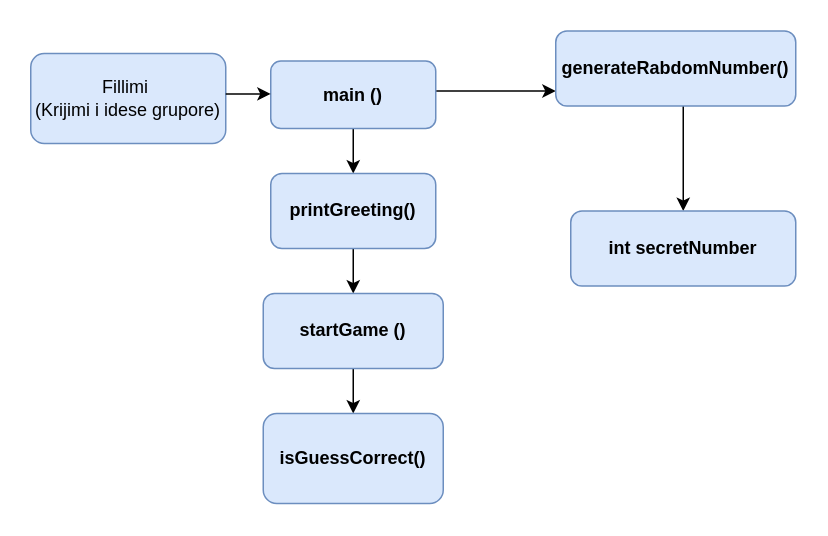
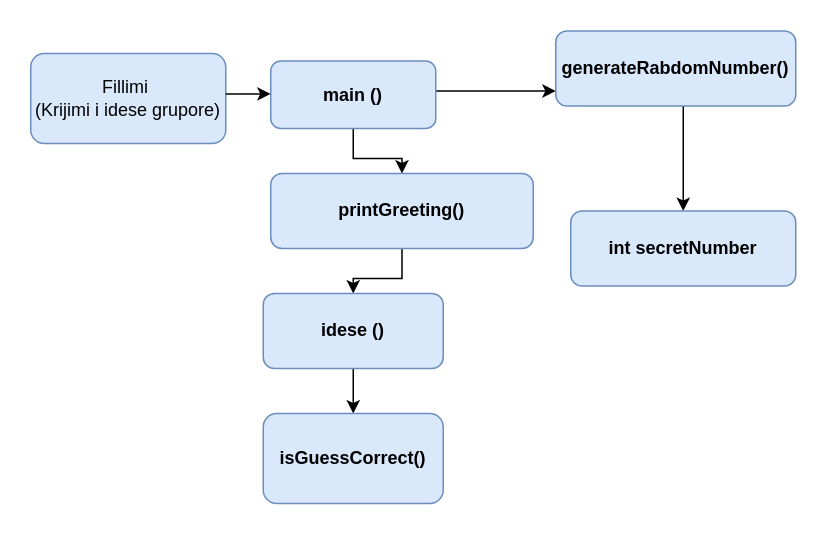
(353, 211) -> (402, 211)
(353, 331) -> (353, 331)
